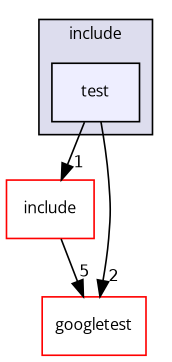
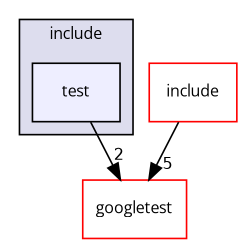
(76, 144) -> none
